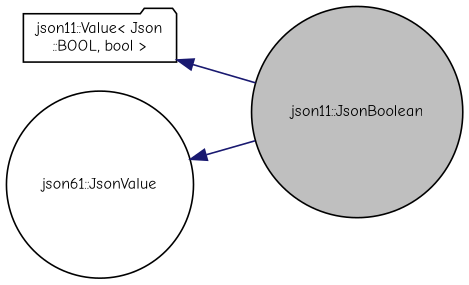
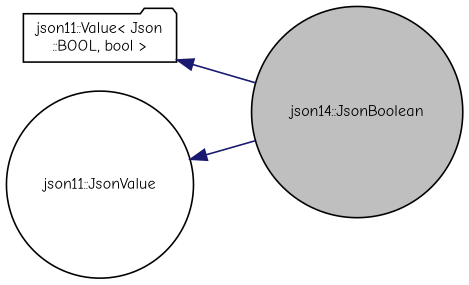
(357, 112) -> (357, 112)
(100, 185) -> (100, 185)
